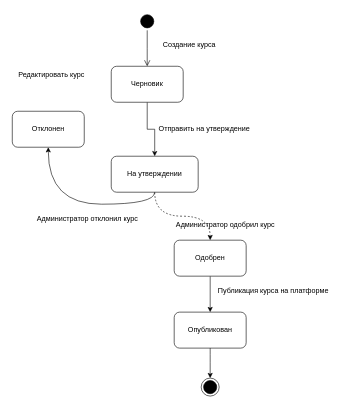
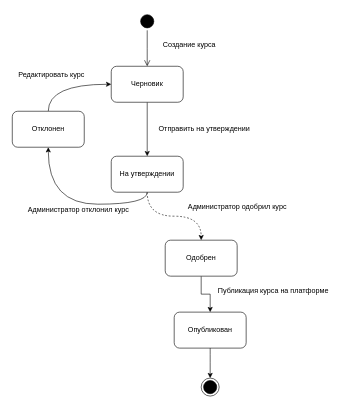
none -> (72, 88)
(205, 129) -> (205, 129)
(155, 174) -> (147, 174)
(87, 219) -> (78, 210)
(225, 225) -> (237, 207)
(210, 258) -> (201, 258)
